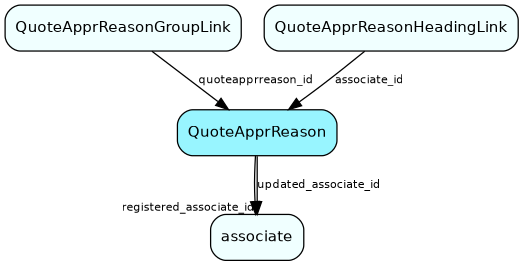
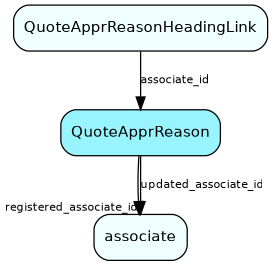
(123, 28) -> none
